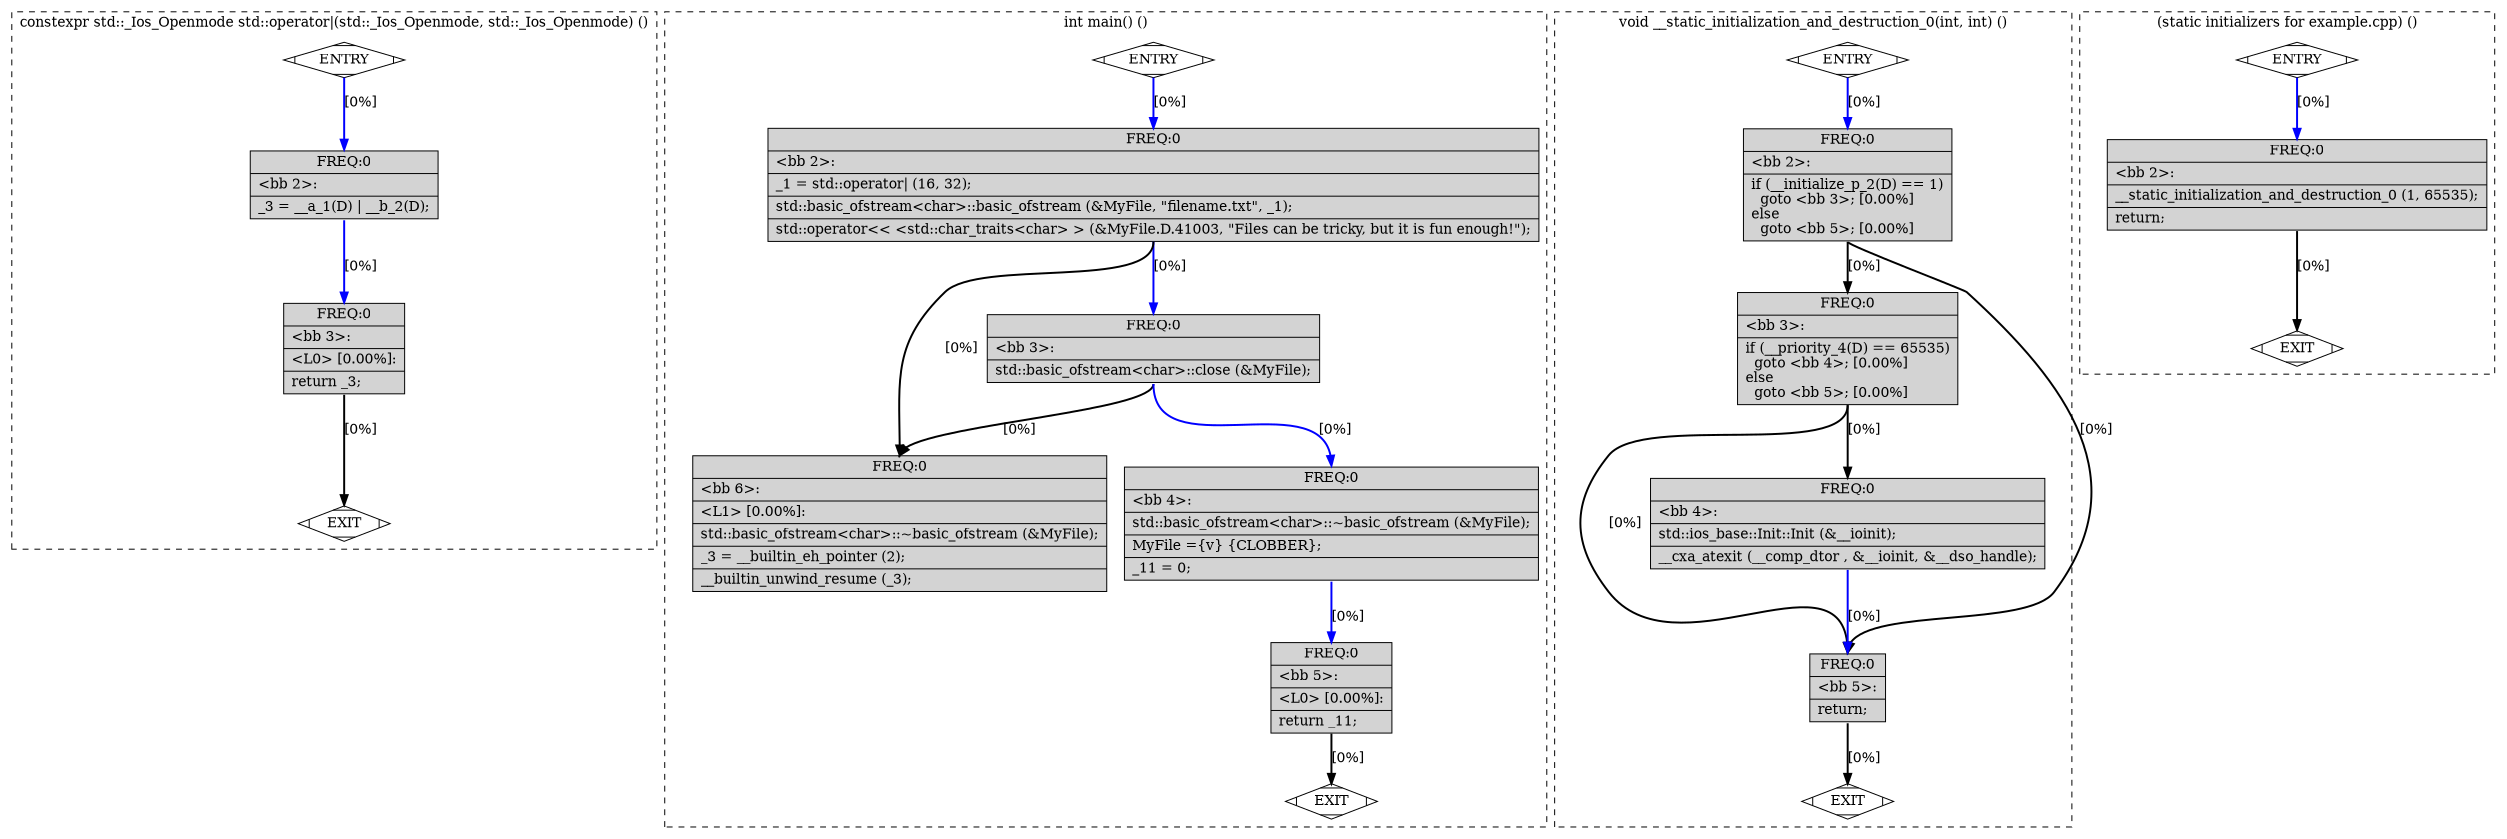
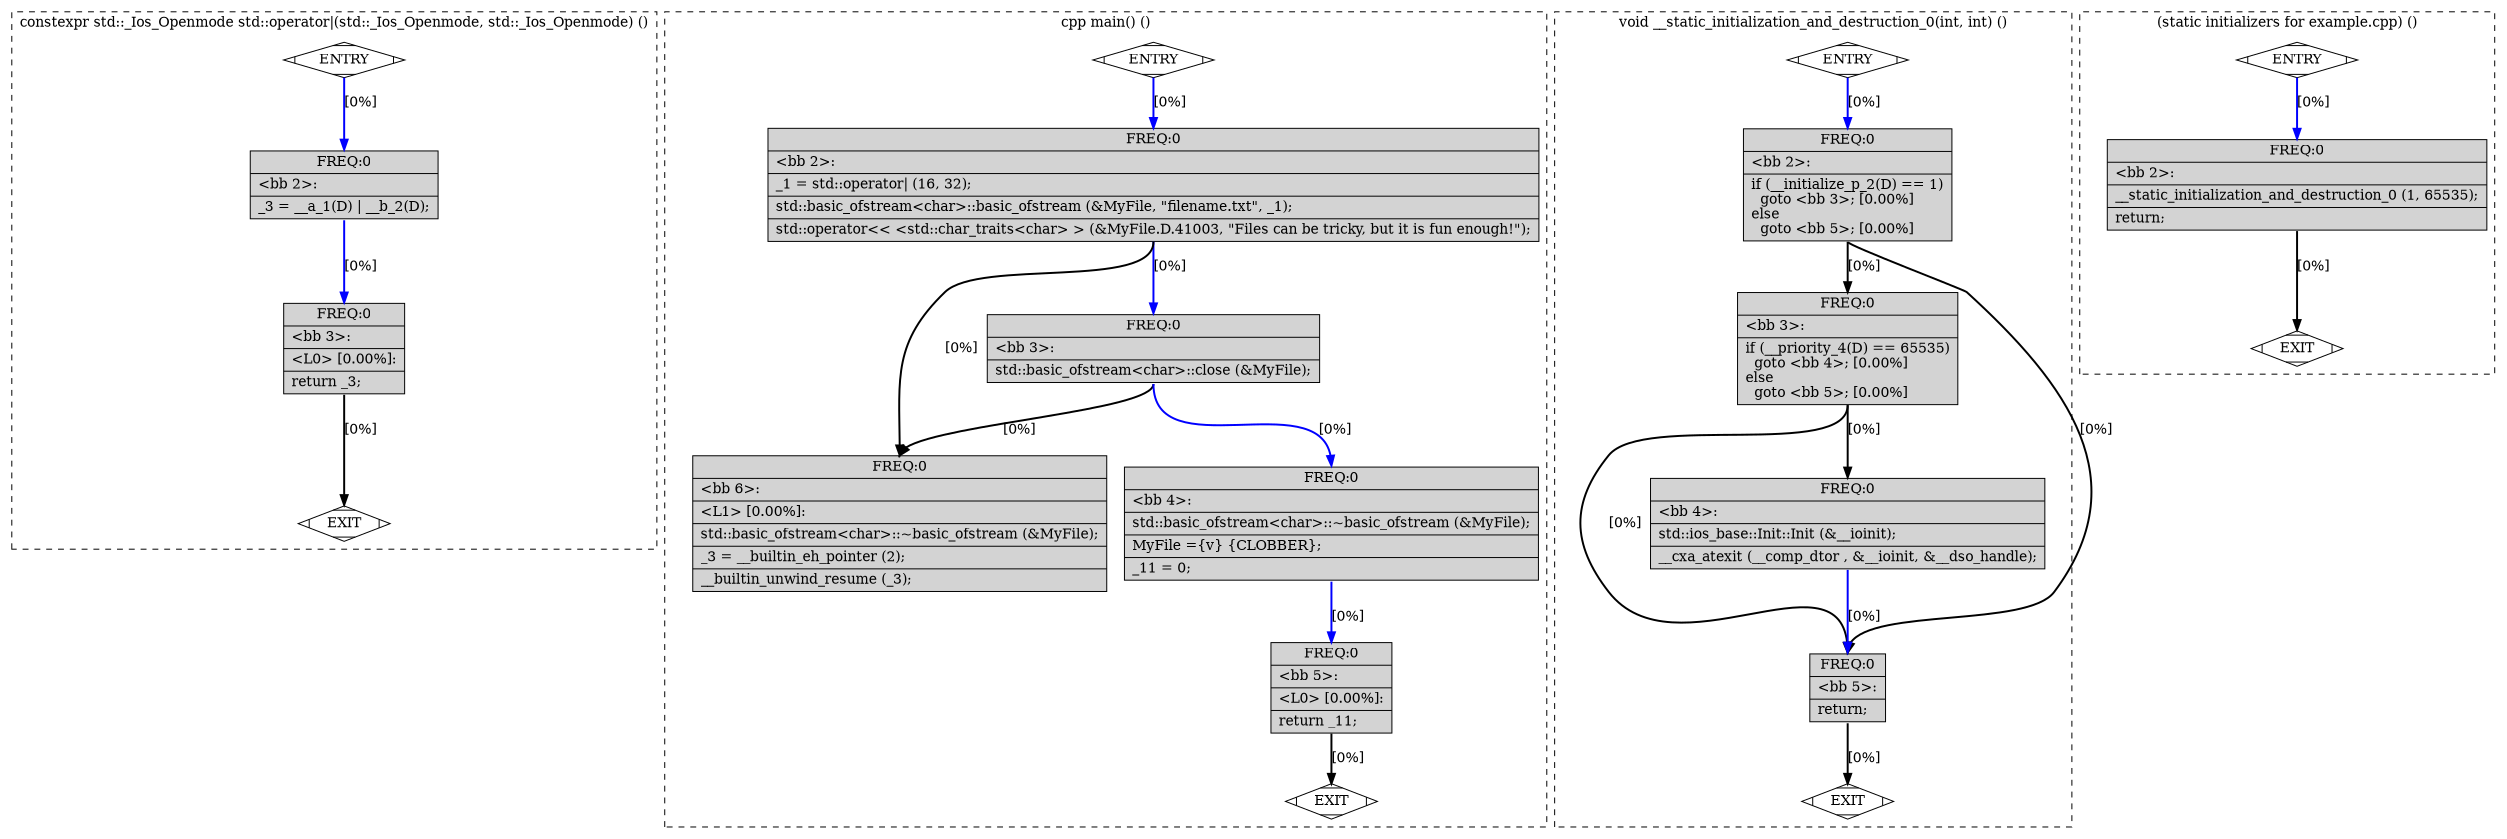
(1106, 23) -> (1106, 23)
